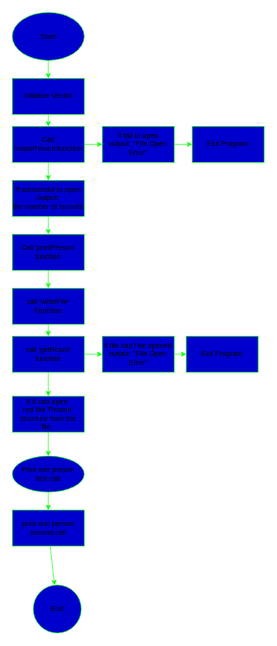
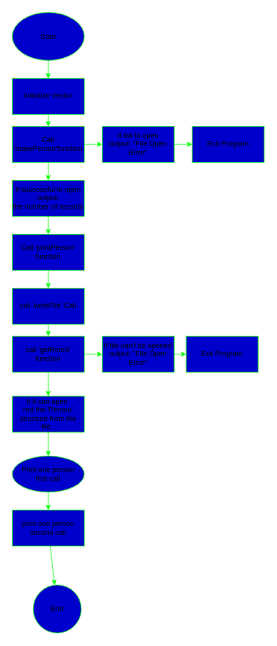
(48, 306) -> (48, 306)
